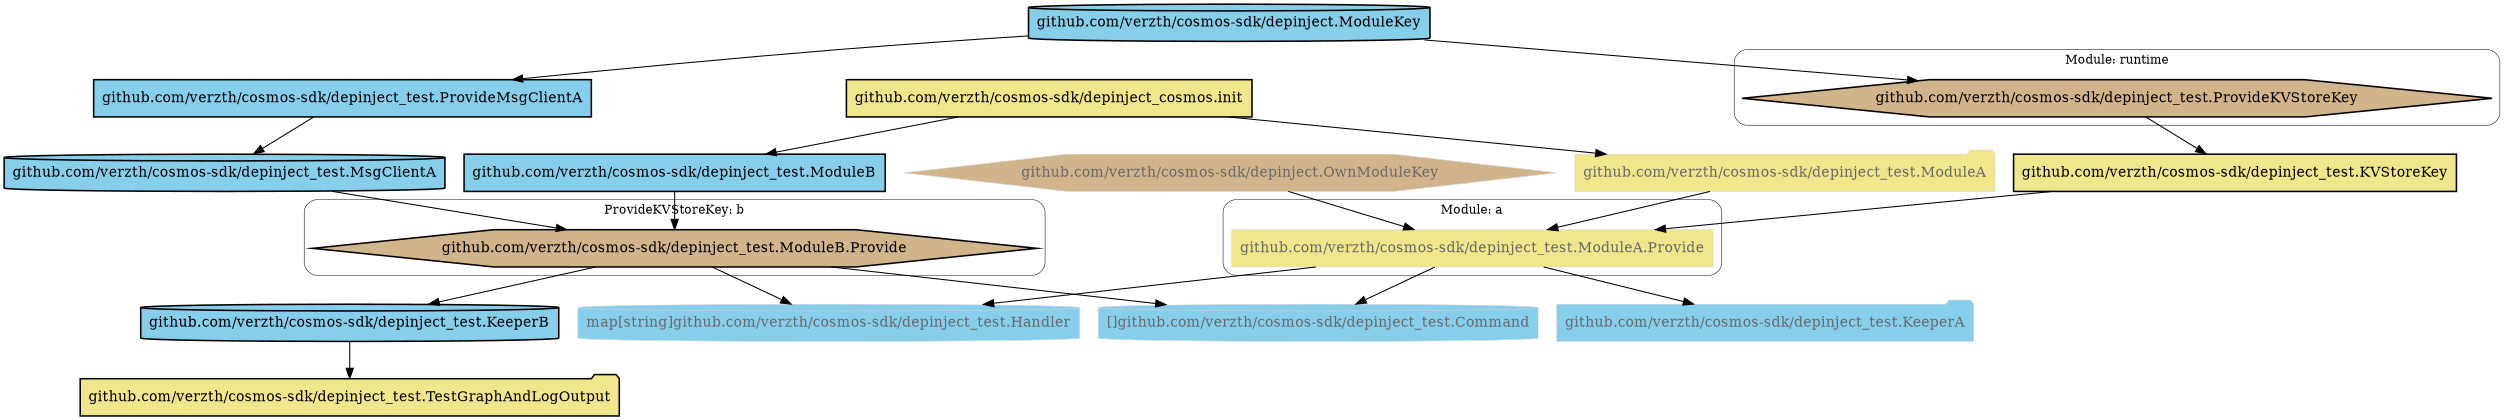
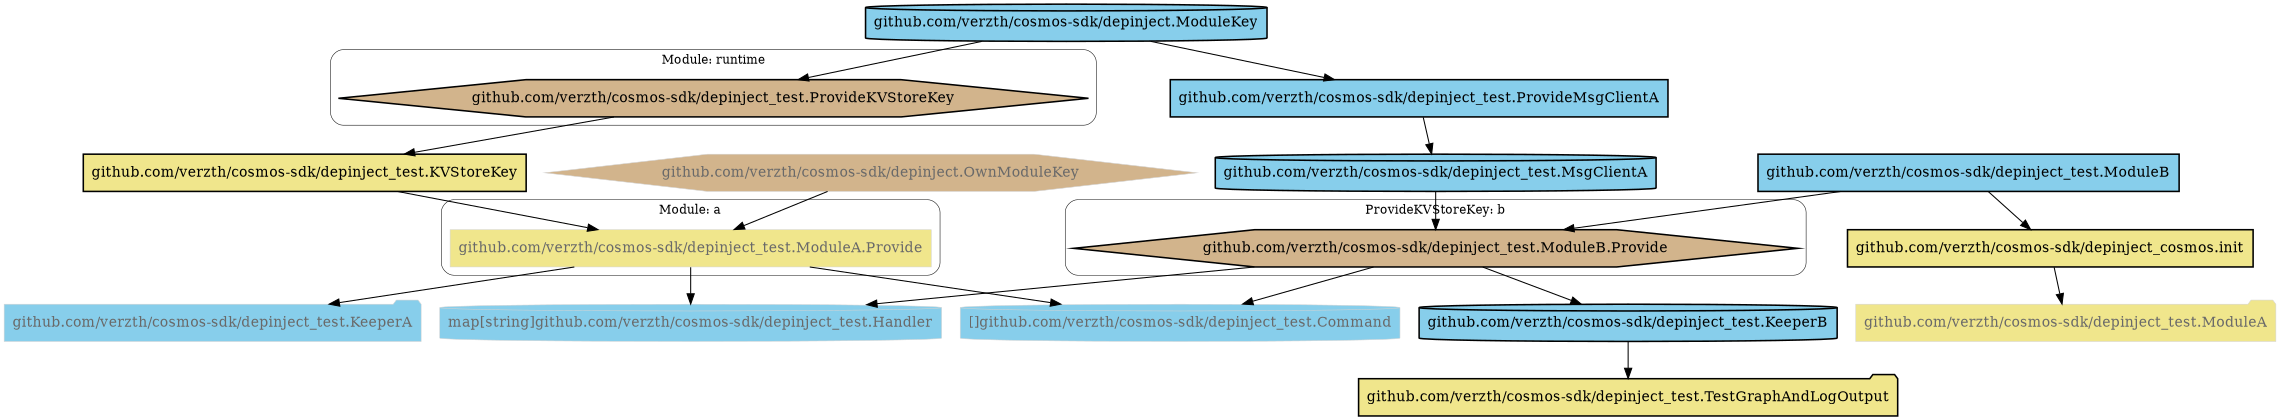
(867, 135) -> (2006, 207)
(1634, 209) -> none
